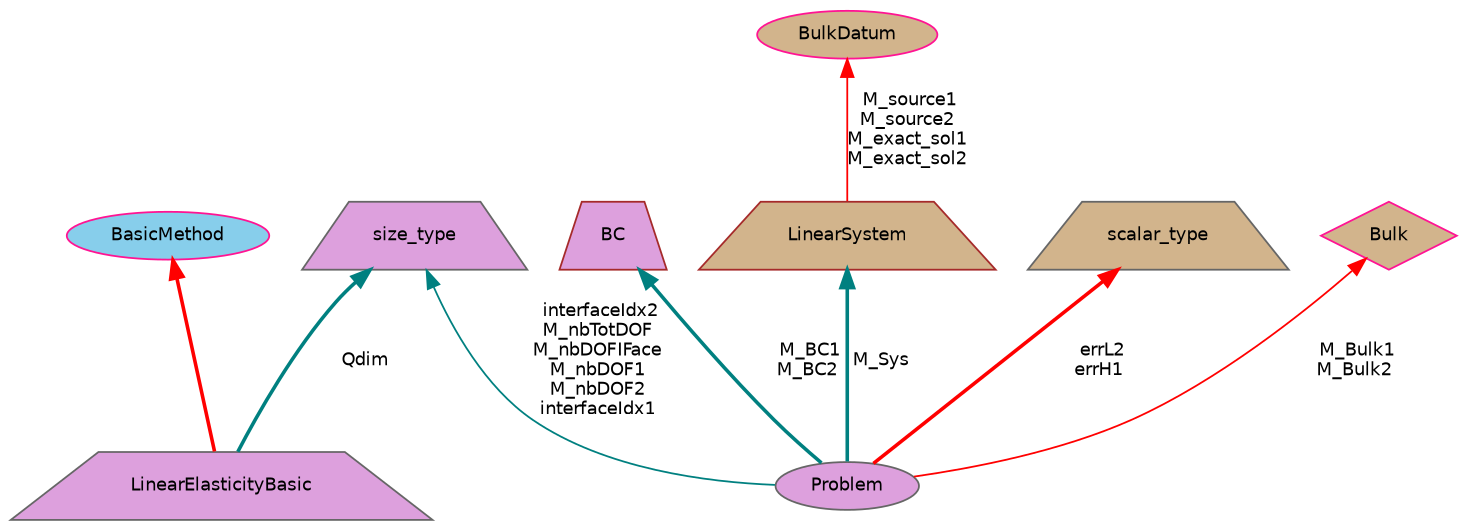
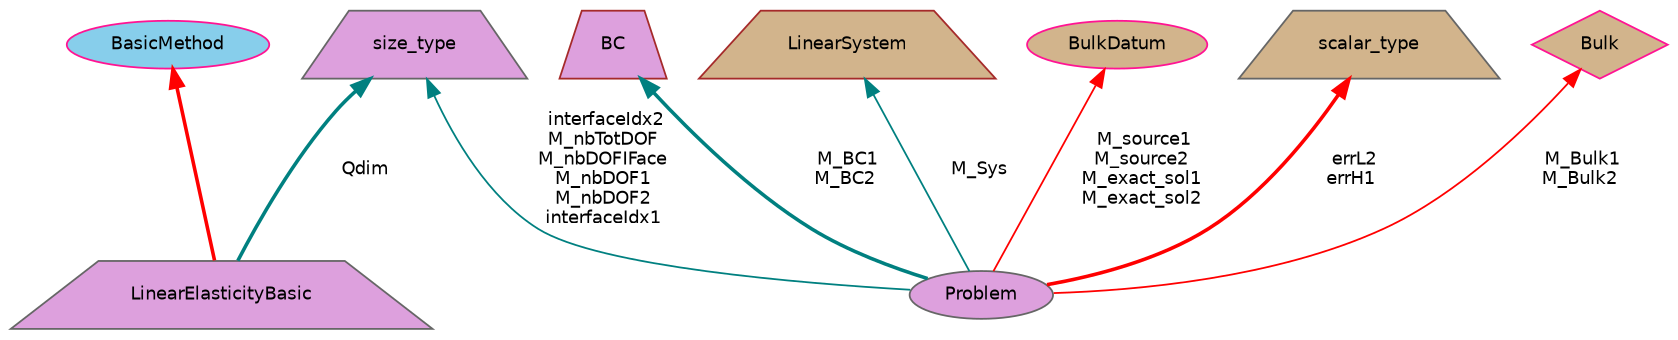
(847, 139) -> (1045, 178)
(847, 375) -> (921, 183)
